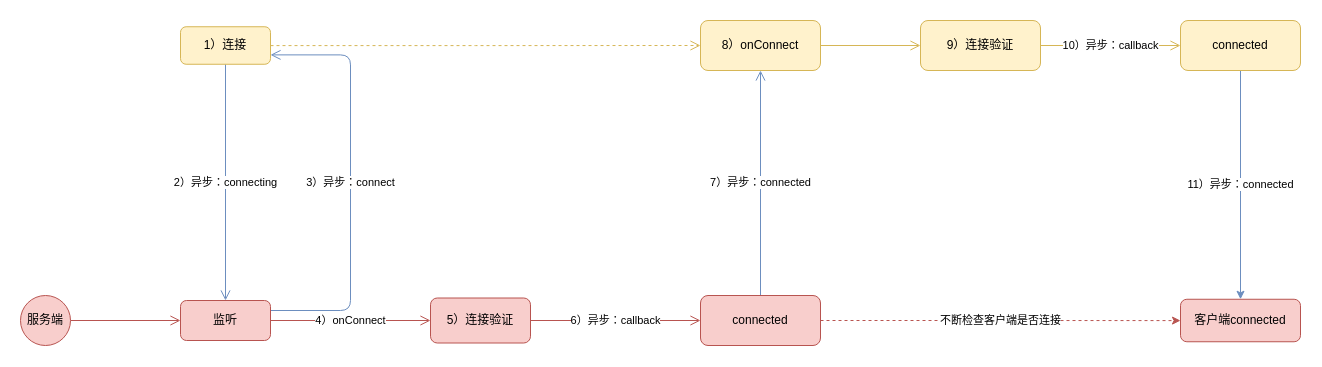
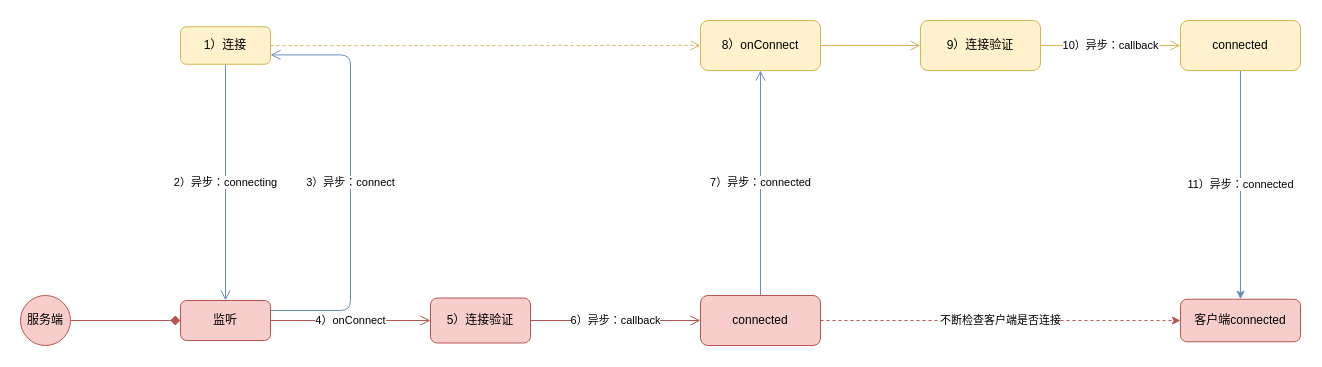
(173, 321) -> (170, 321)
